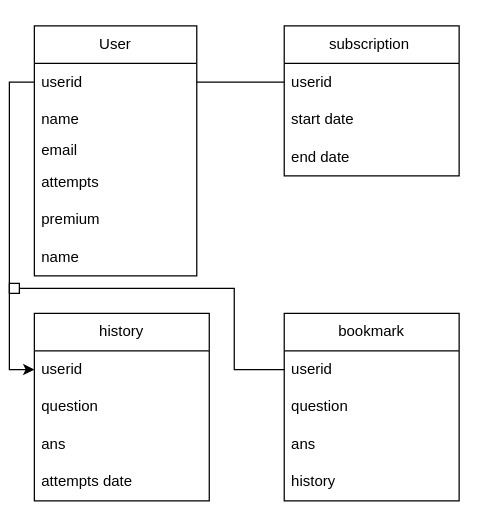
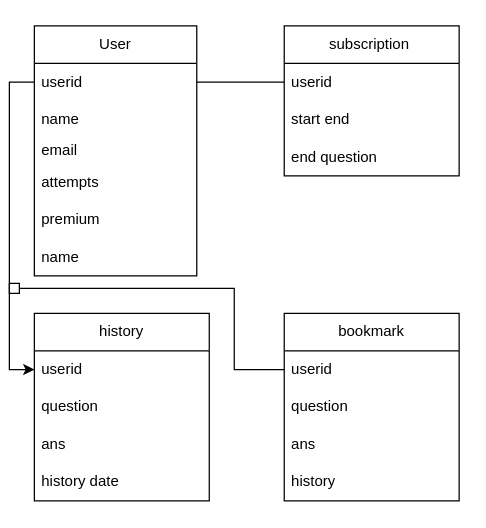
(332, 119) -> (328, 119)
(324, 157) -> (338, 157)
(95, 482) -> (88, 482)
